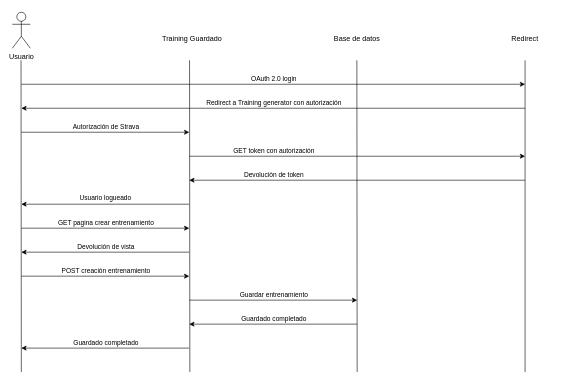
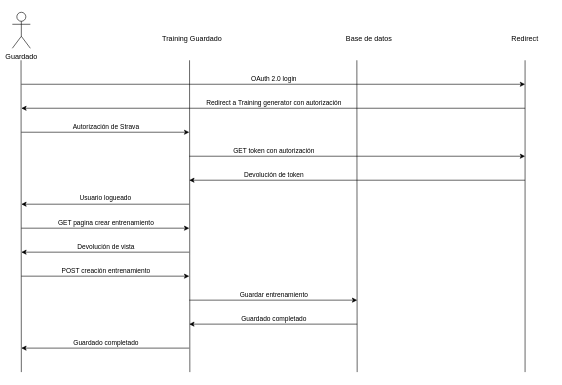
(357, 39) -> (369, 39)
(22, 57) -> (22, 57)
